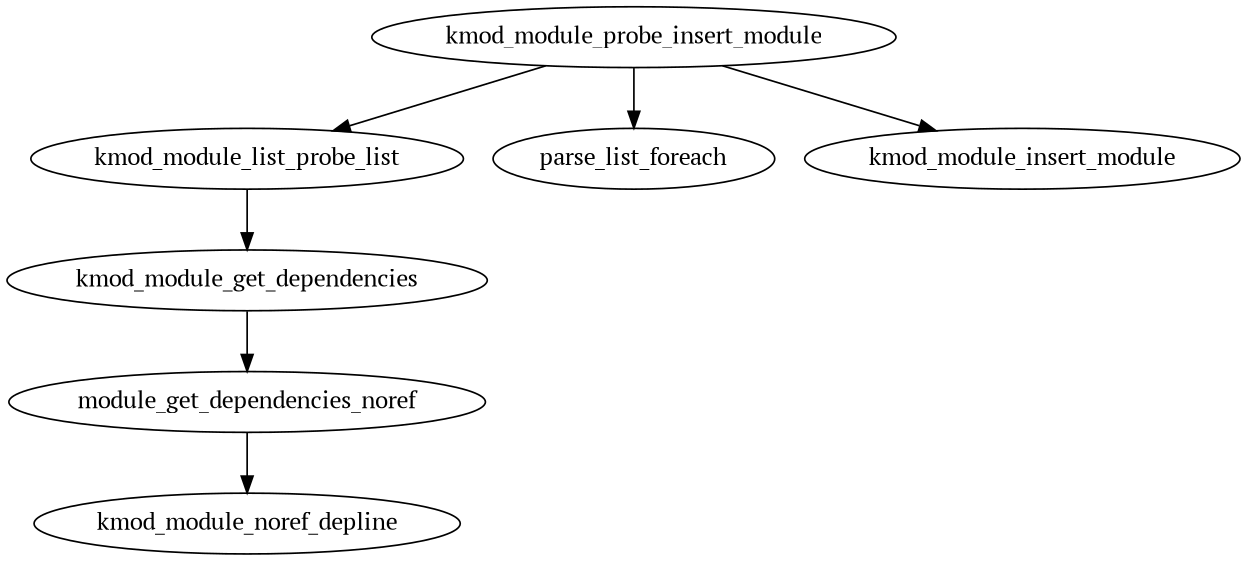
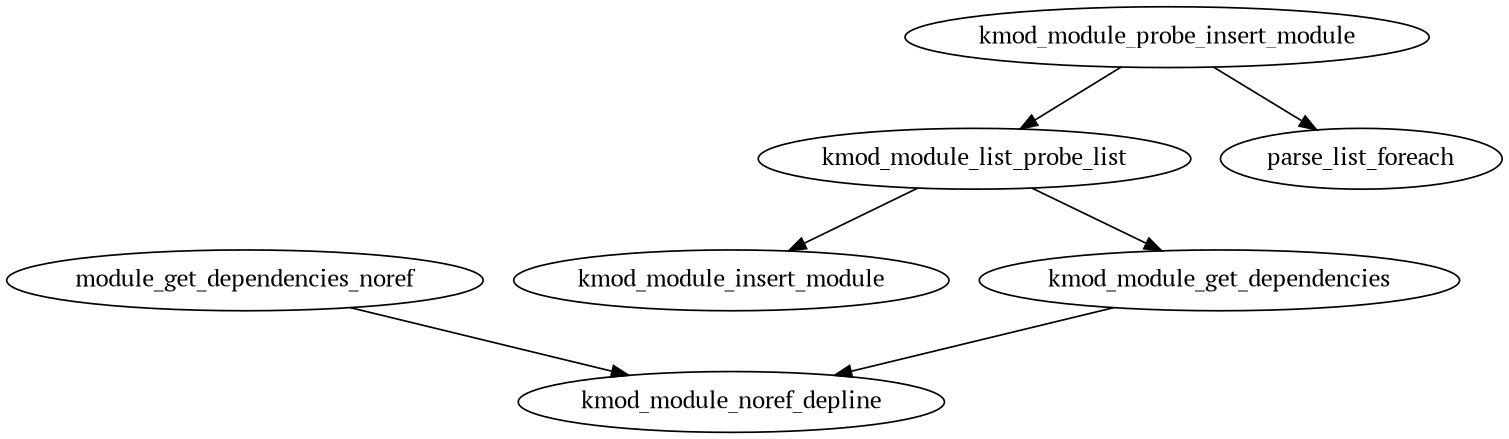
(821, 96) -> (861, 216)
(247, 333) -> (982, 339)
